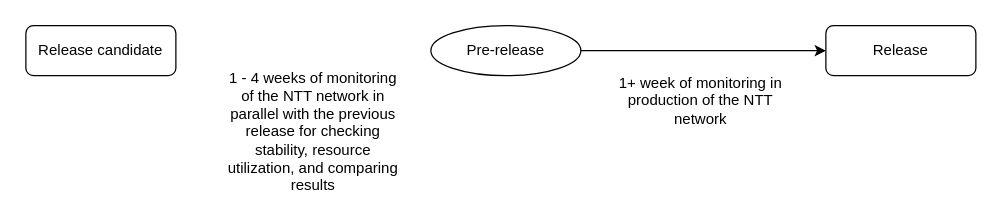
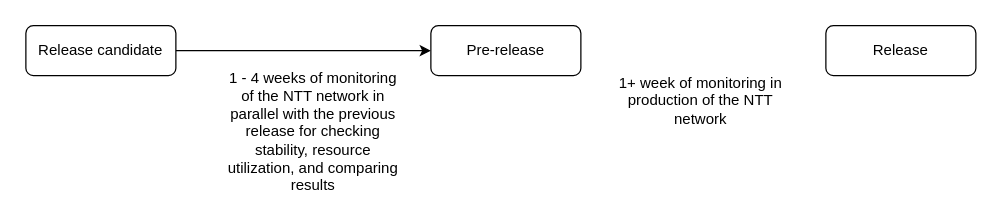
none -> (299, 51)
(506, 51) -> (506, 51)
(699, 51) -> none
